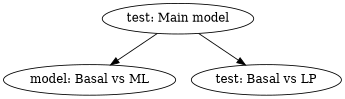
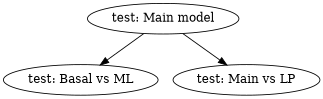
(90, 80) -> (81, 80)
(266, 80) -> (246, 80)
